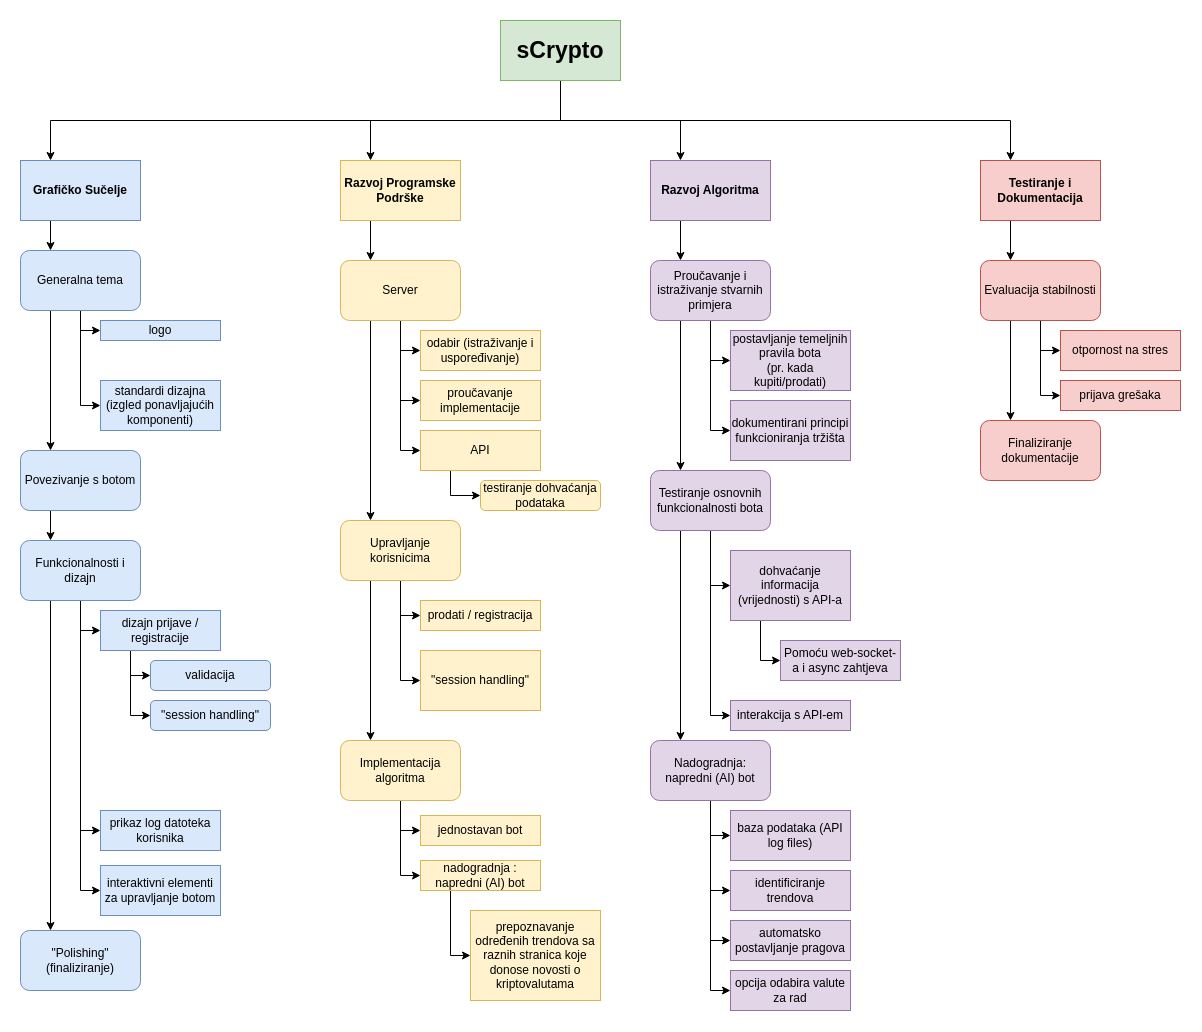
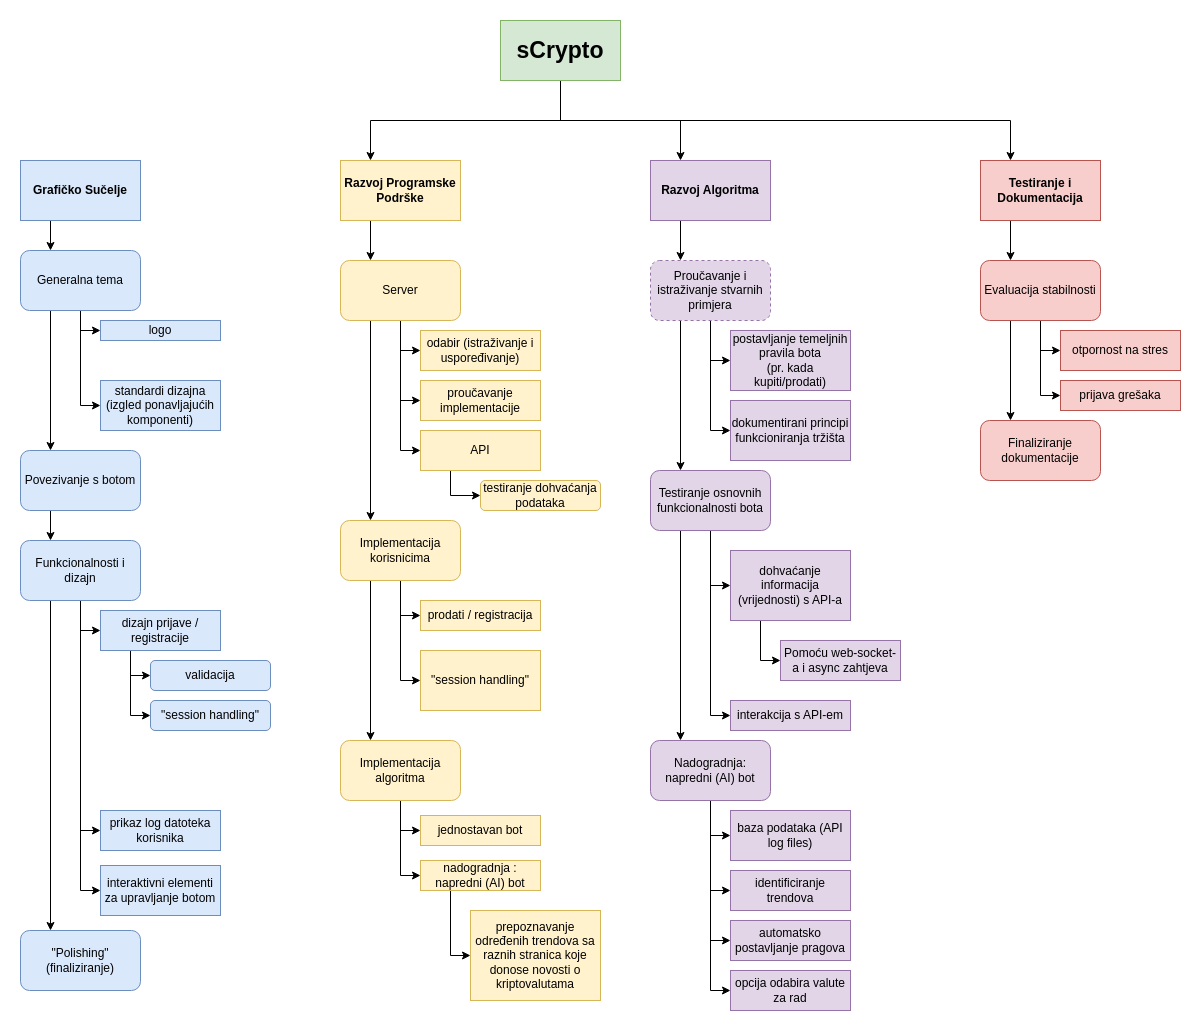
(194, 121) -> none
(711, 291) -> (711, 291)
(401, 551) -> (401, 551)
